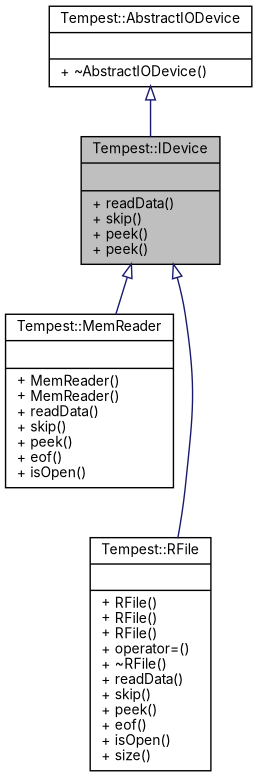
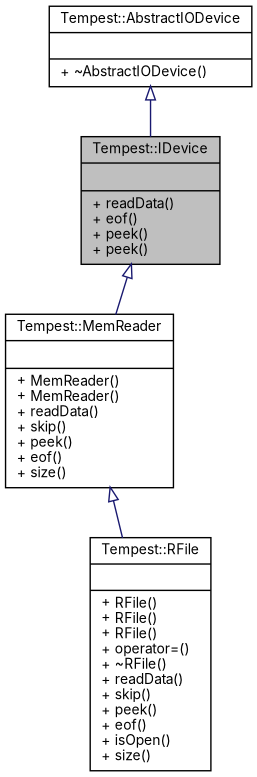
(118, 219) -> (116, 219)
(192, 408) -> (118, 519)
(52, 473) -> (42, 473)
